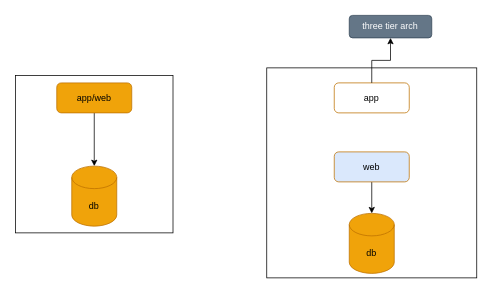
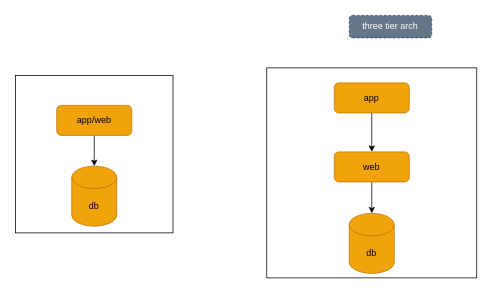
(390, 27) -> (390, 27)
(378, 60) -> (372, 130)
(94, 98) -> (94, 120)
(372, 98) -> (372, 98)
(372, 167) -> (372, 167)
